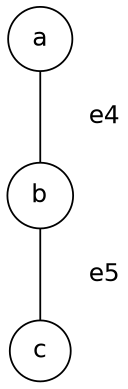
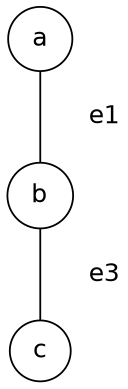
(81, 117) -> (81, 117)
(81, 275) -> (81, 275)
